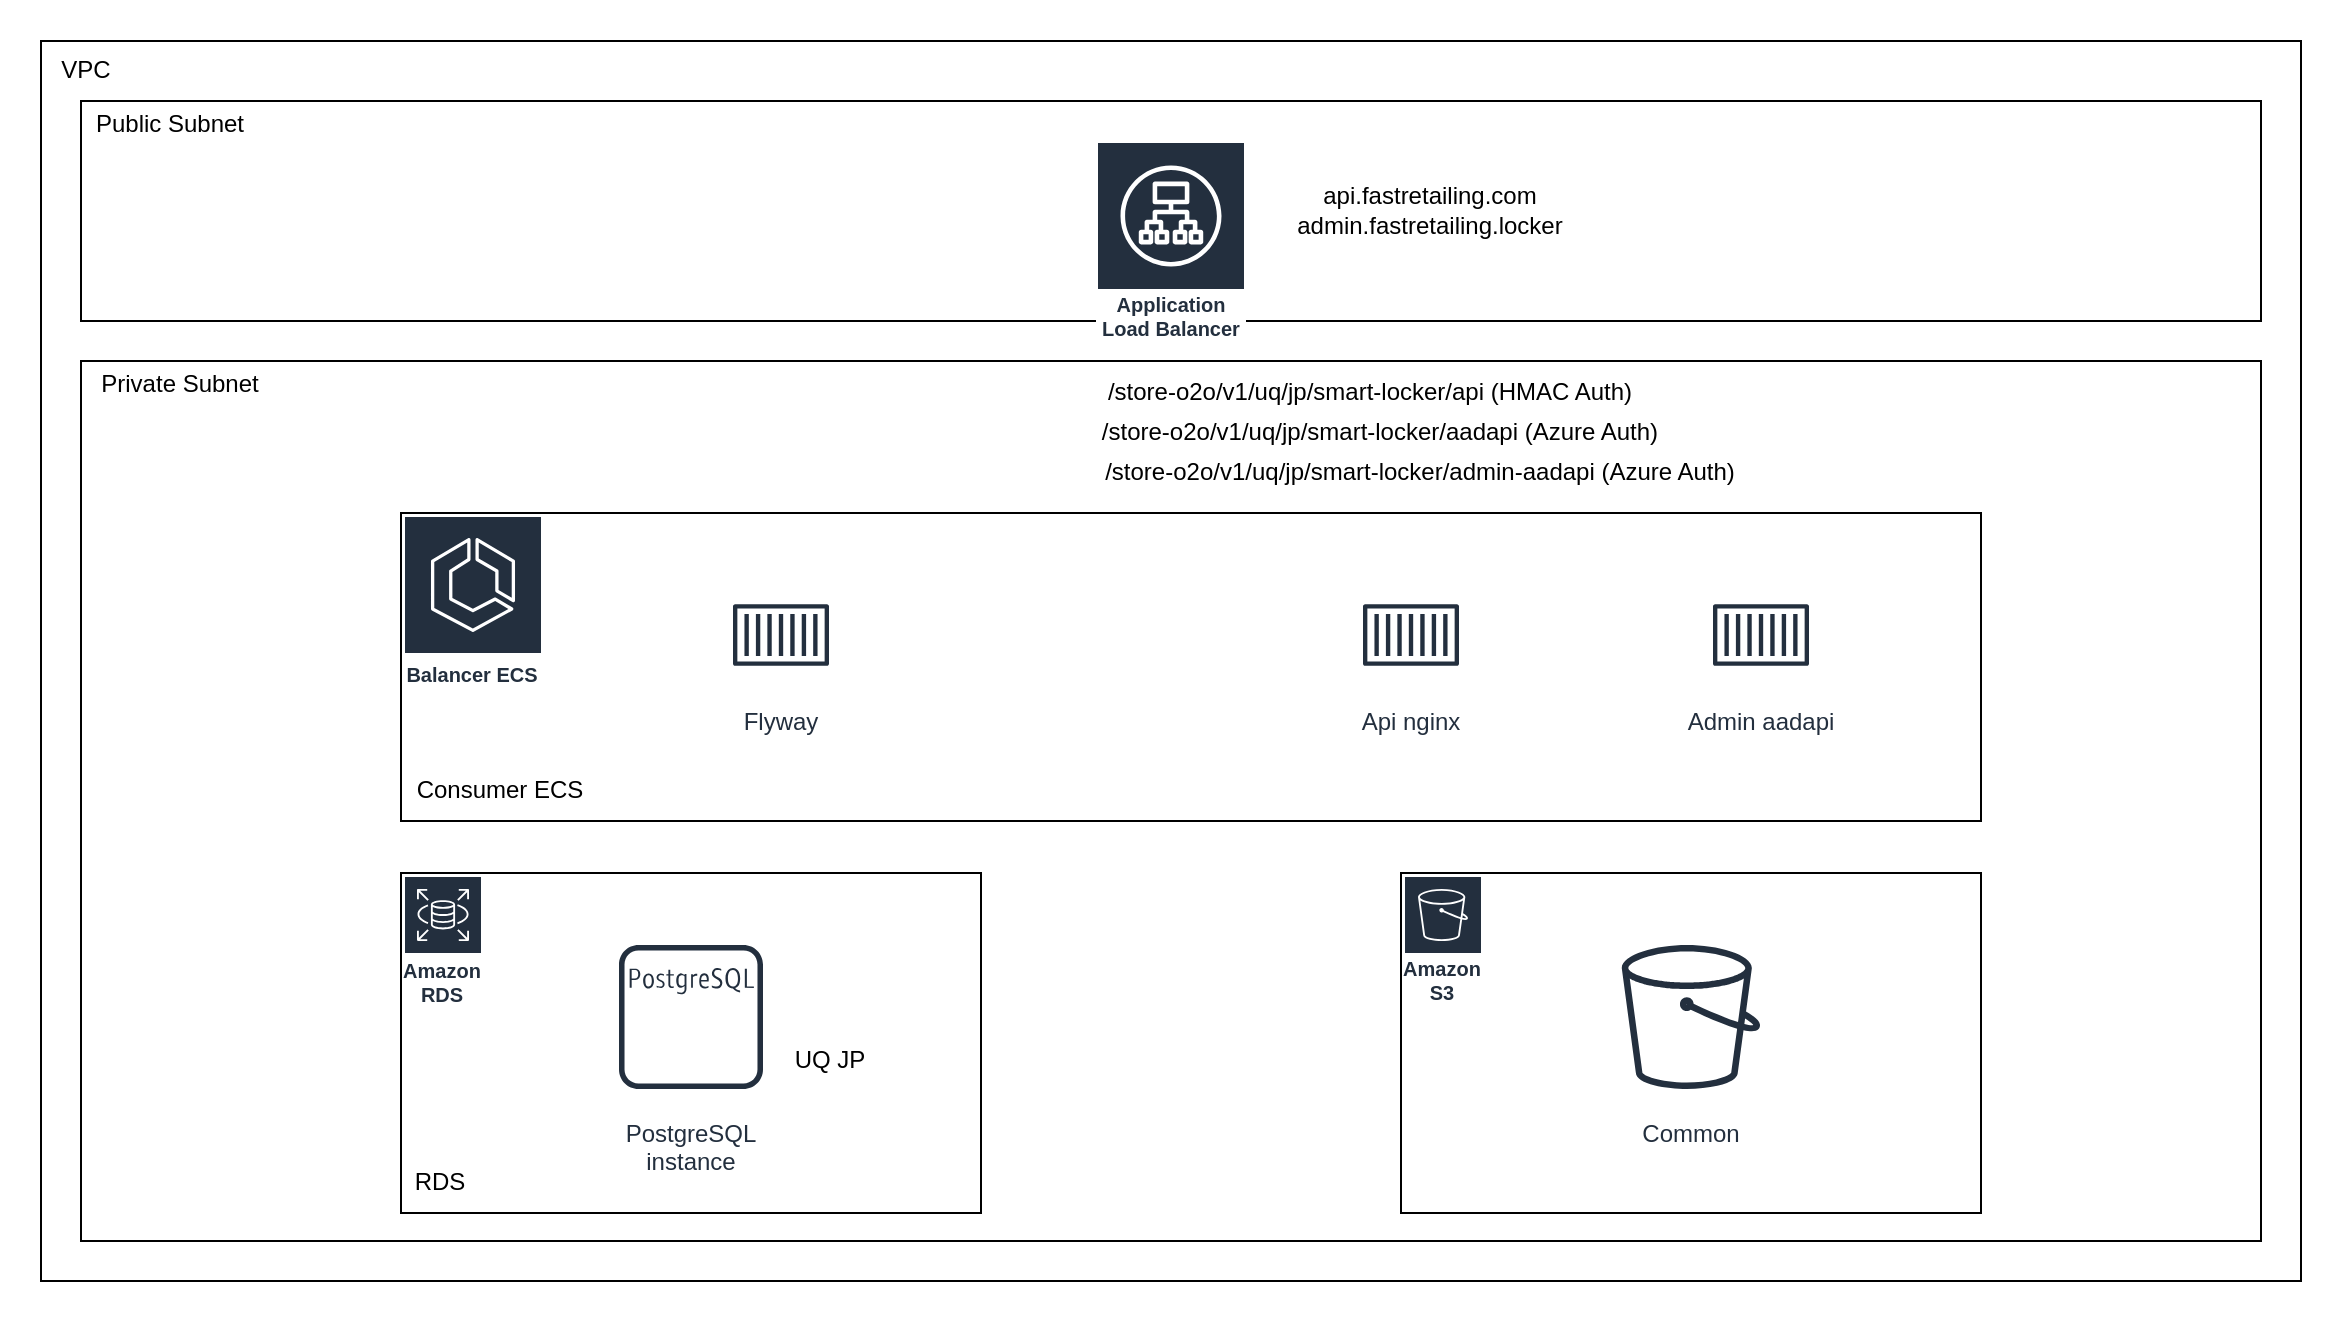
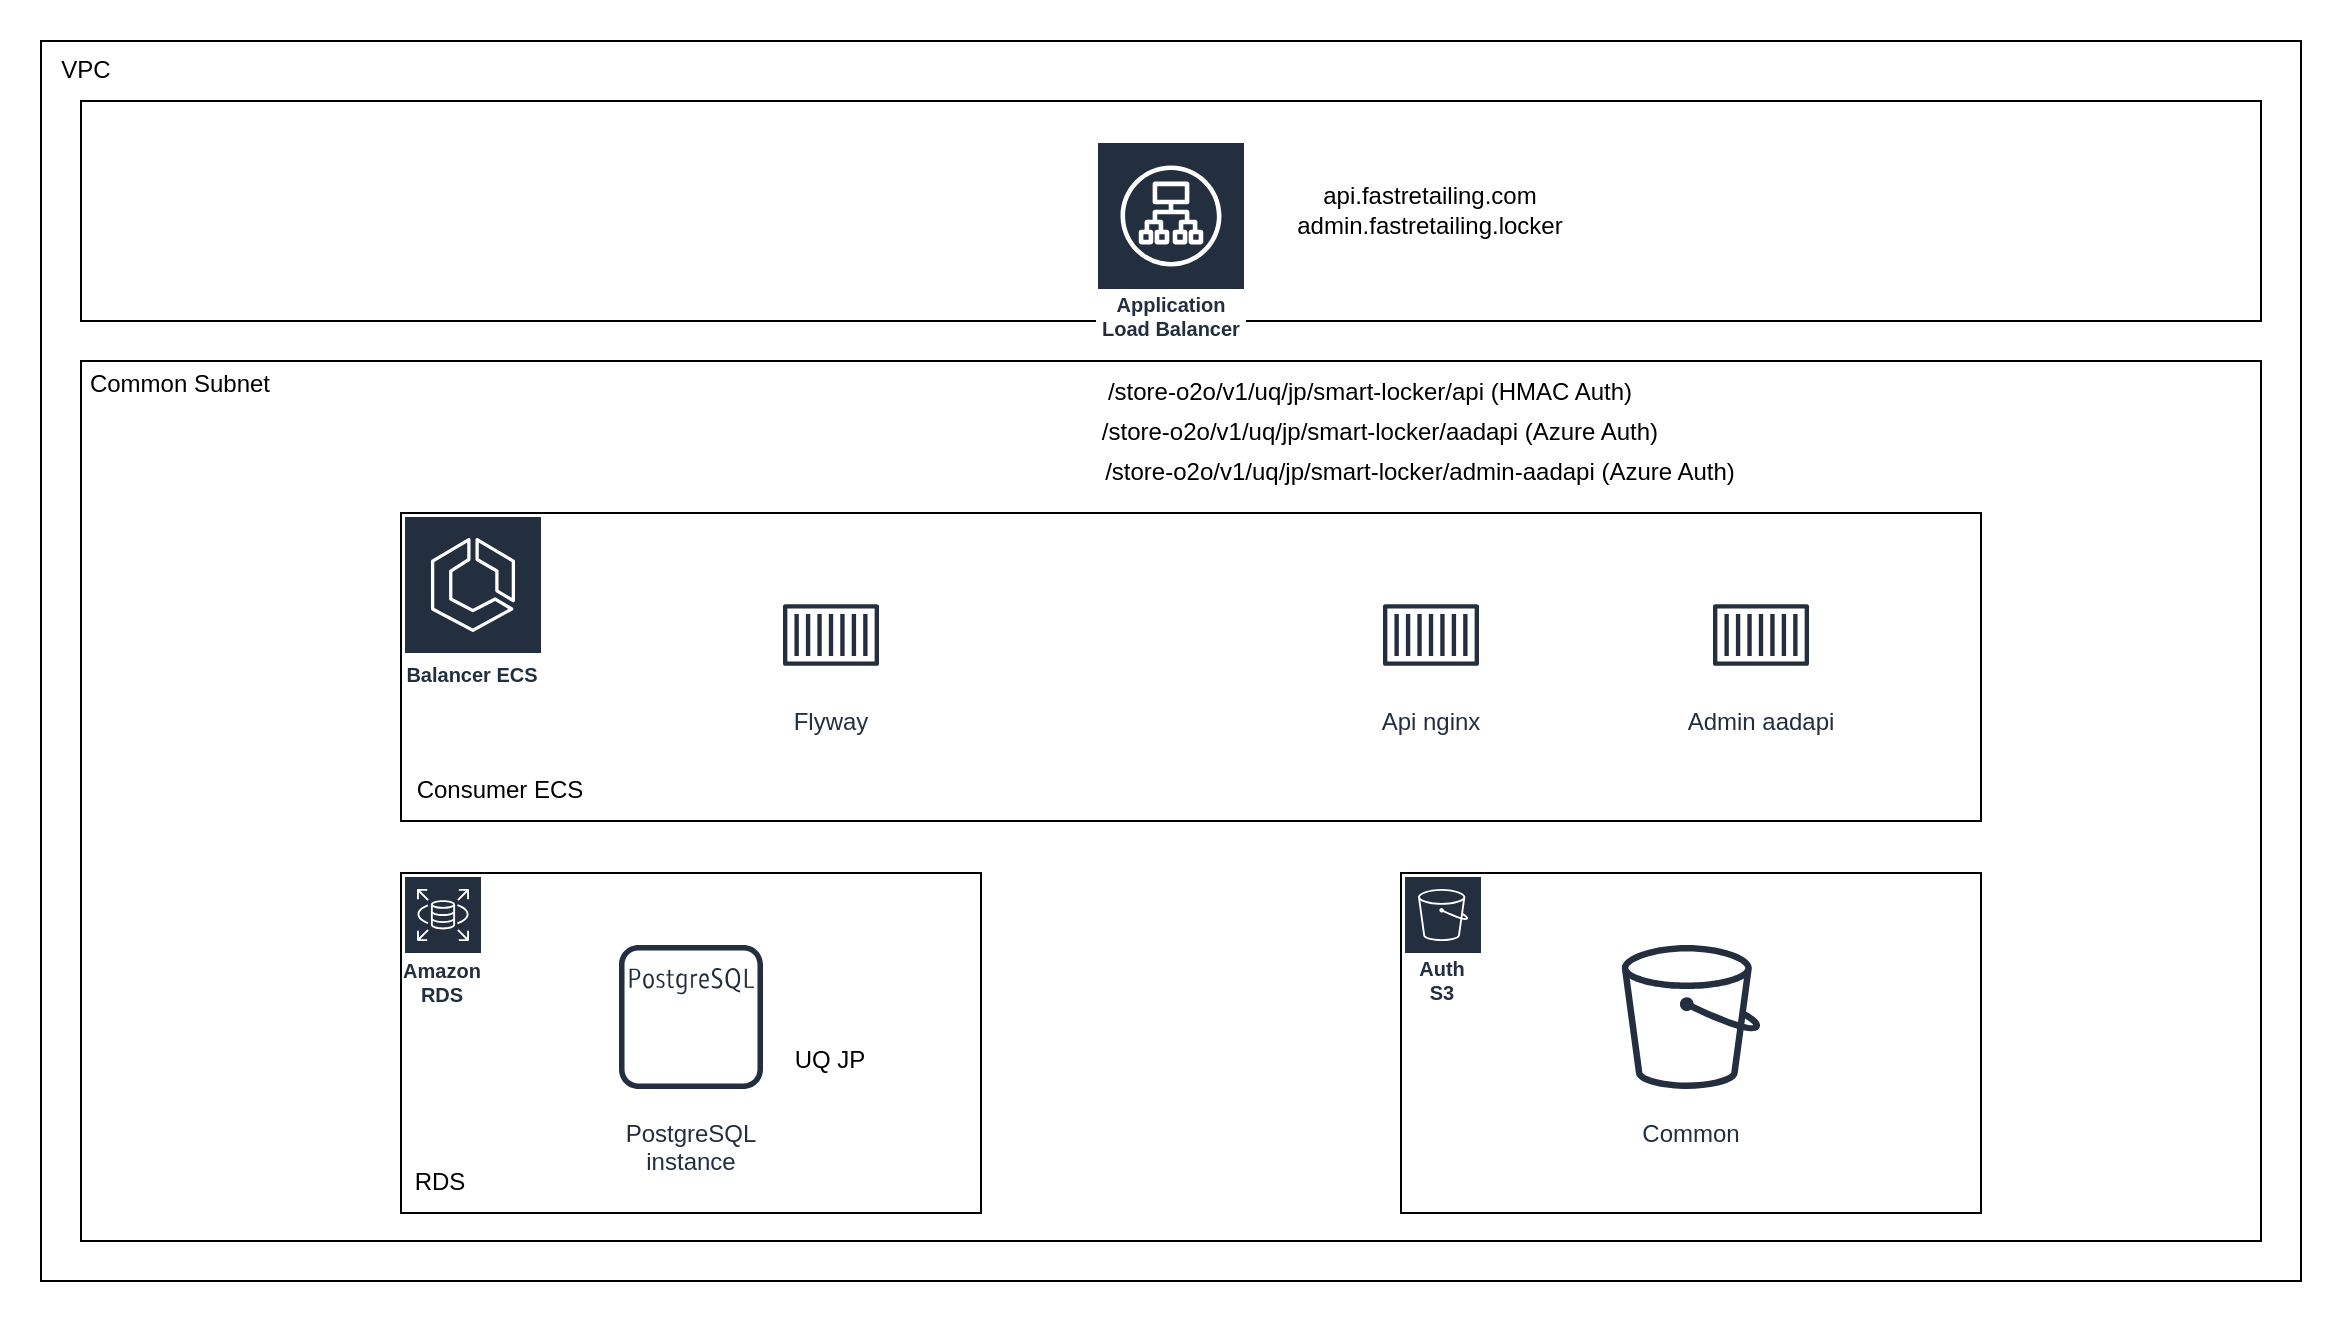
(171, 125) -> none
(181, 385) -> (181, 385)
(781, 635) -> (831, 635)
(1411, 635) -> (1431, 635)
(1443, 981) -> (1443, 981)
